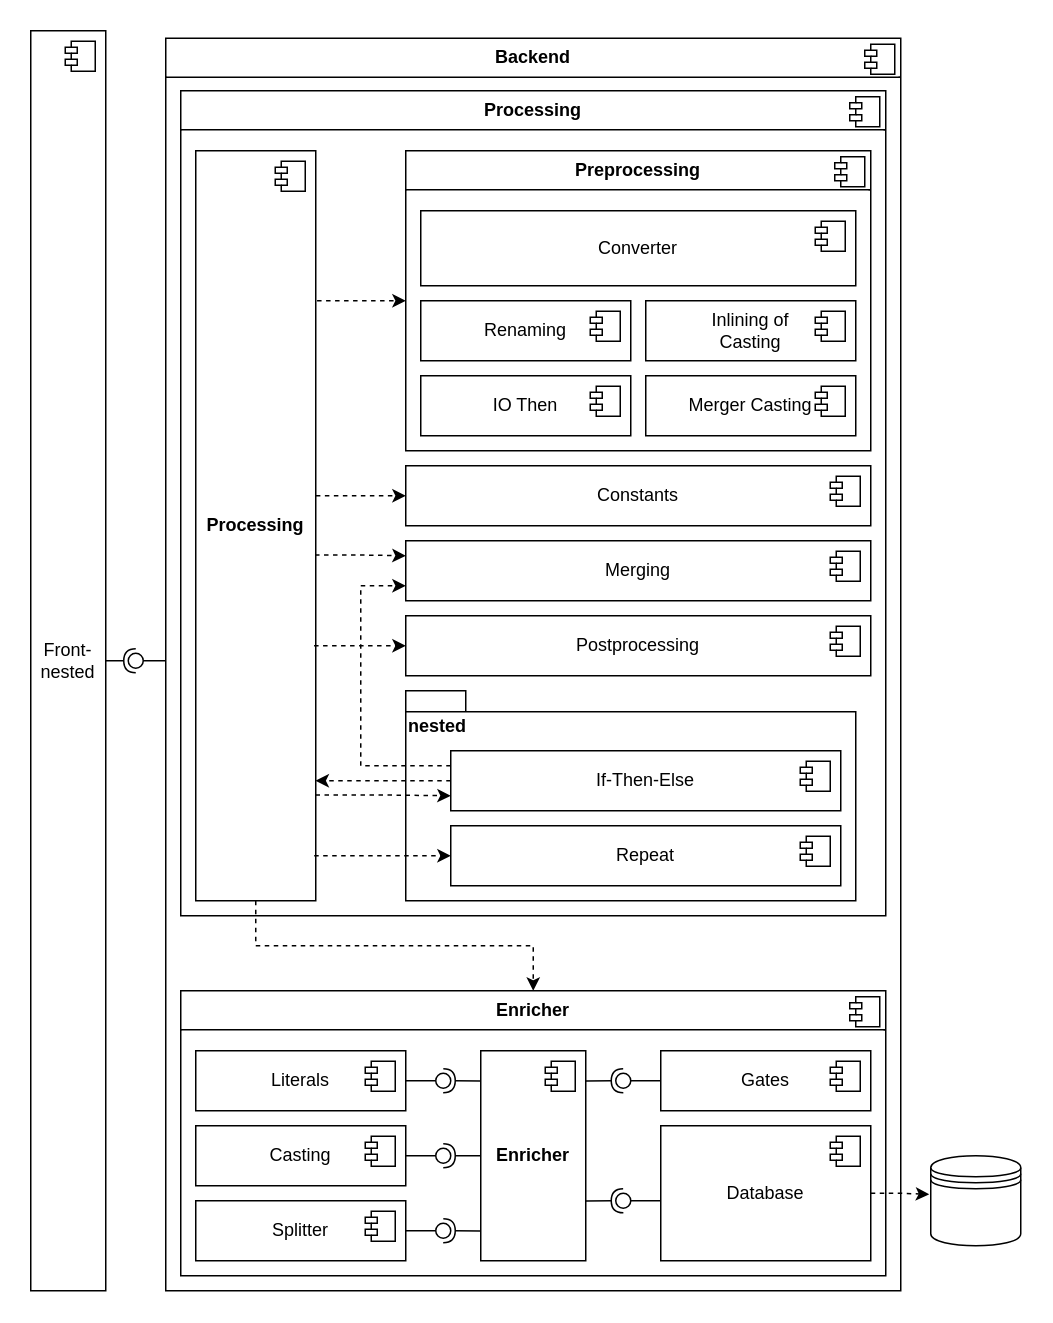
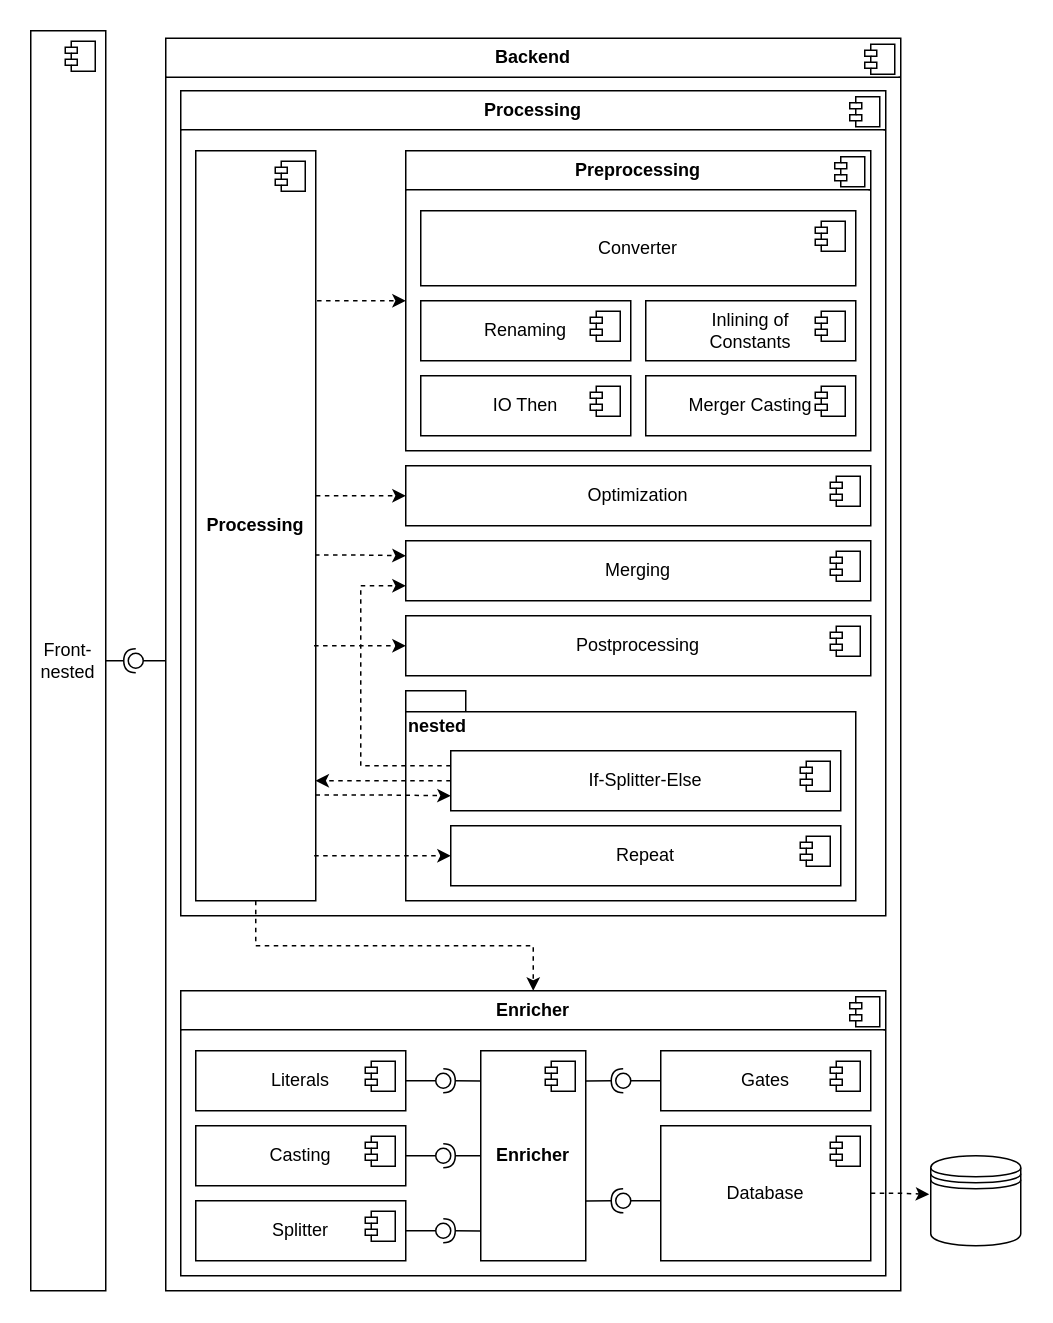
(751, 331) -> (751, 331)
(638, 496) -> (638, 496)
(646, 781) -> (646, 781)
